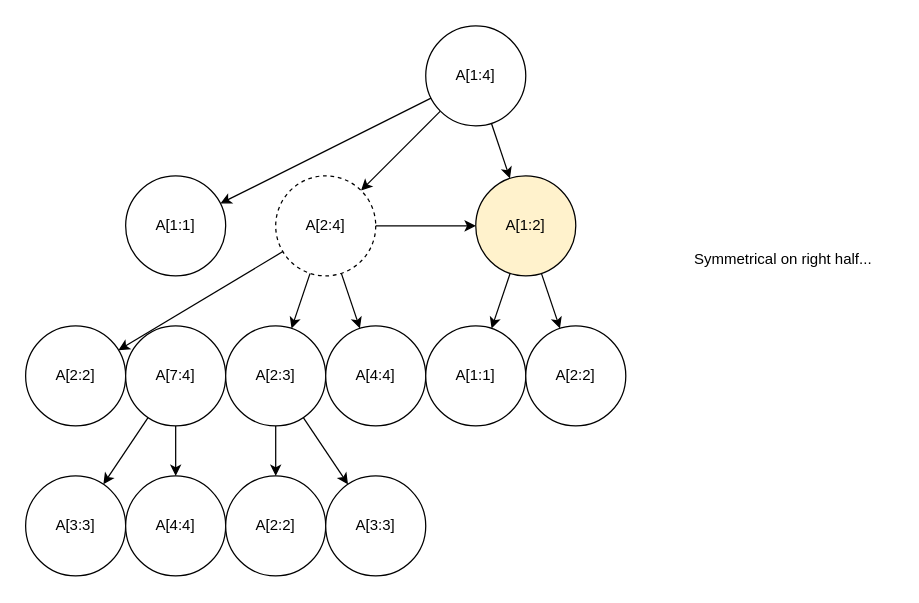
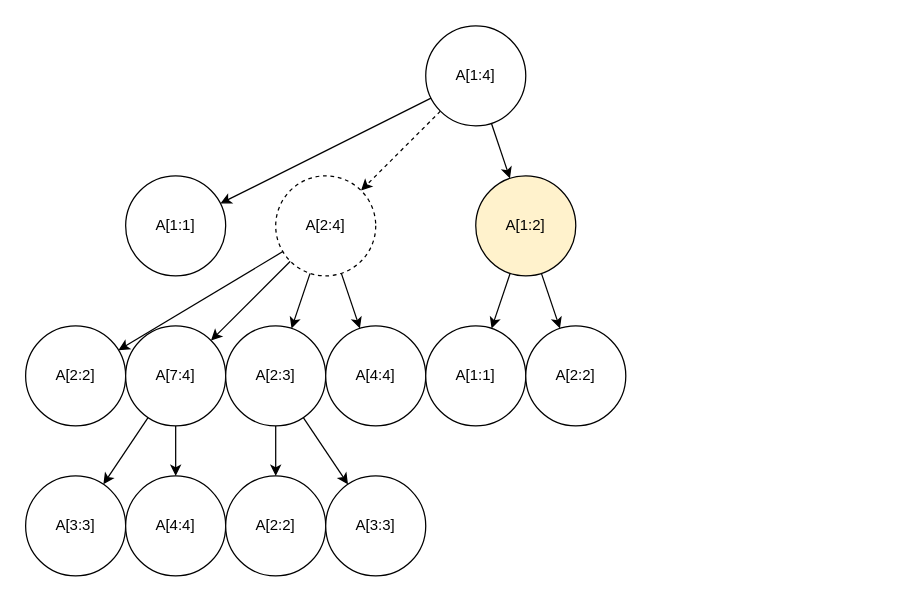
(403, 149) -> (403, 149)
(422, 226) -> (253, 298)
(792, 259) -> none
